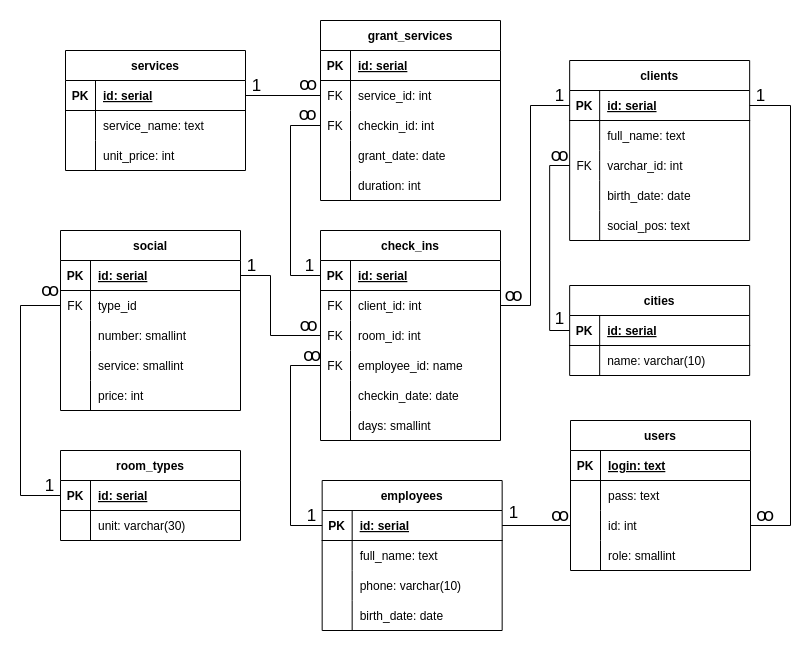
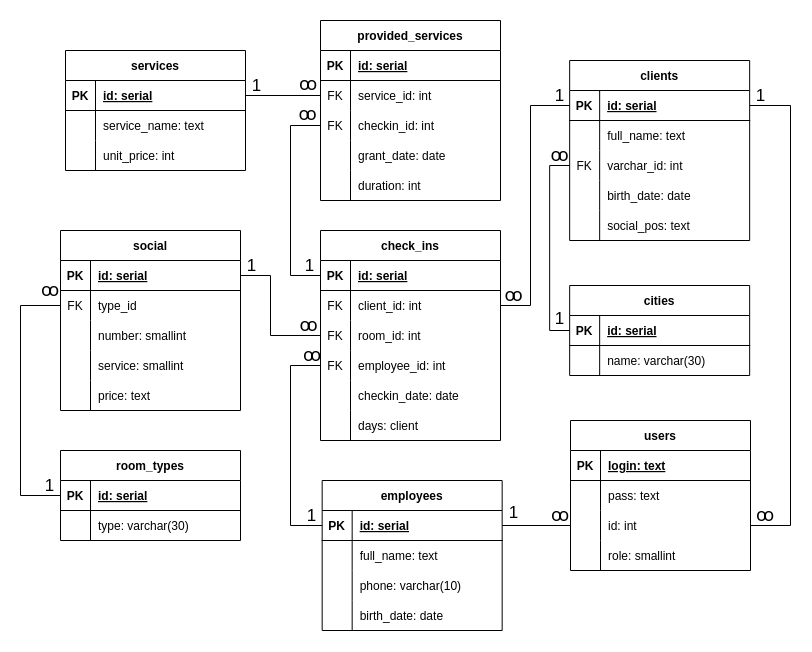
(410, 36) -> (410, 36)
(661, 361) -> (661, 361)
(409, 366) -> (404, 366)
(125, 396) -> (130, 396)
(397, 426) -> (392, 426)
(150, 526) -> (152, 526)
